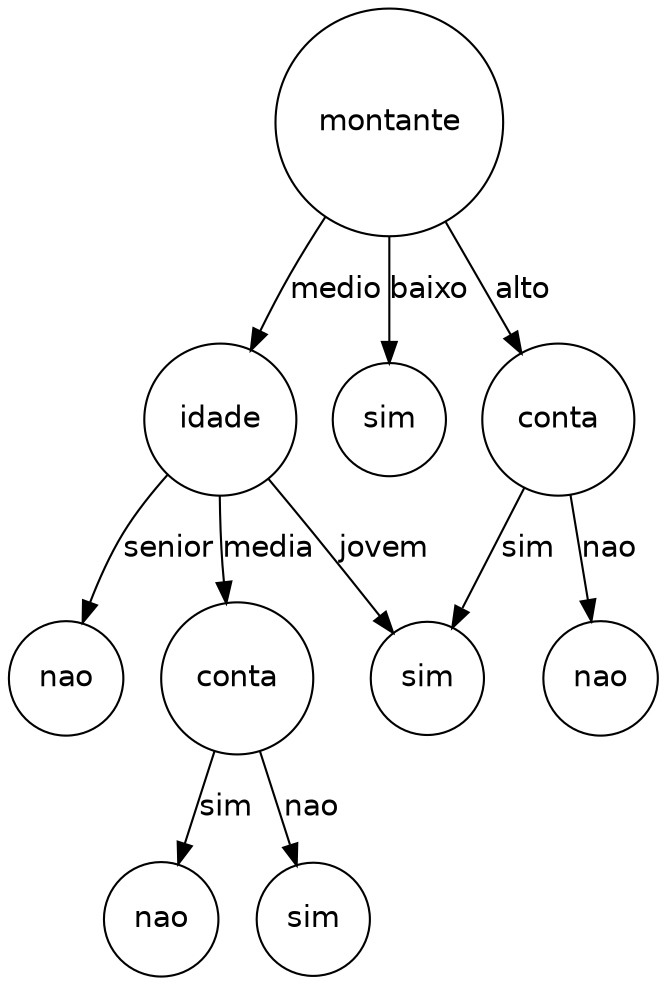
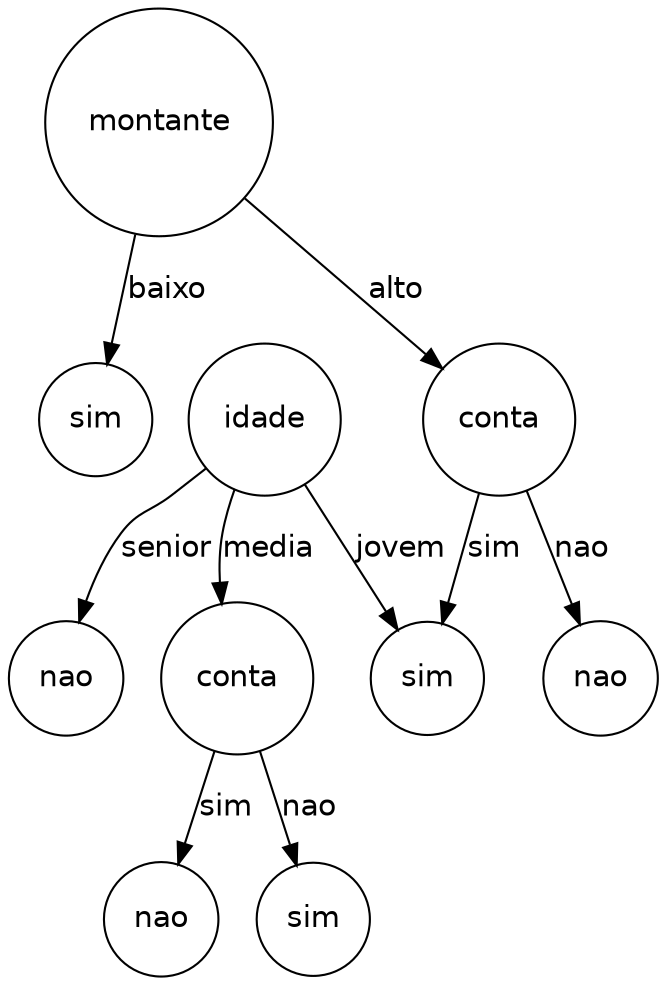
(291, 273) -> none
